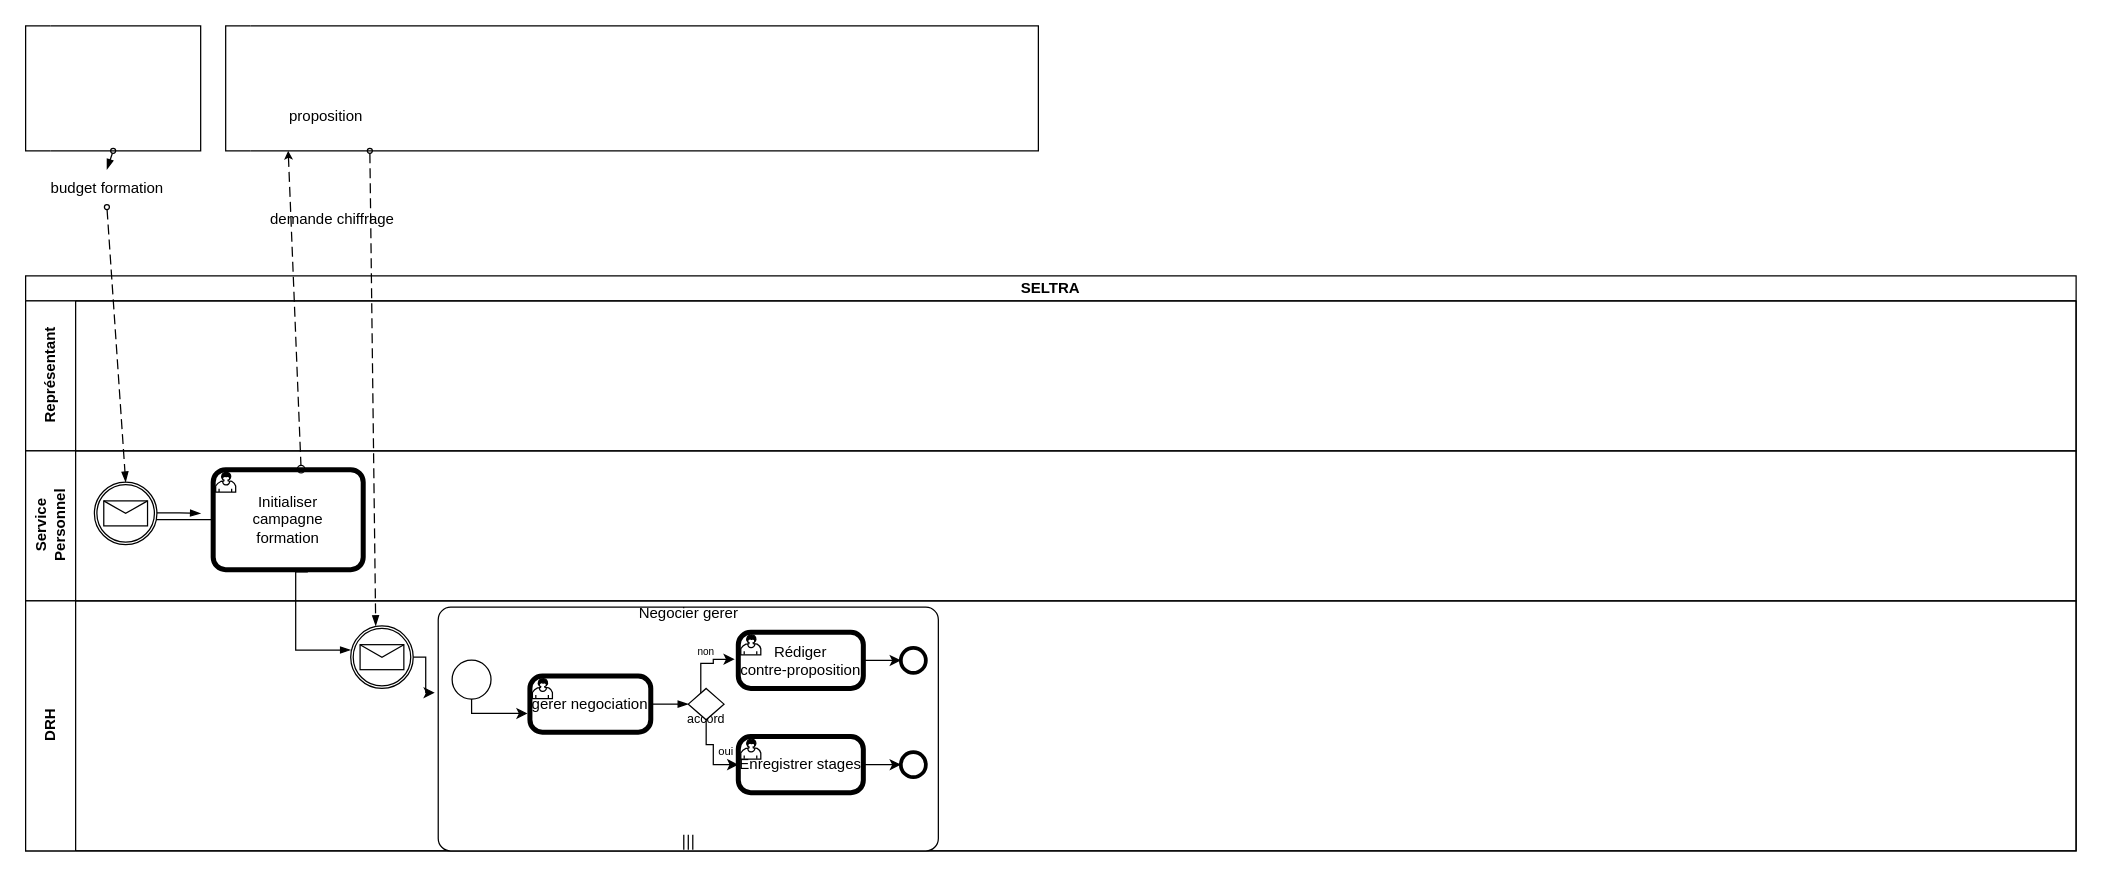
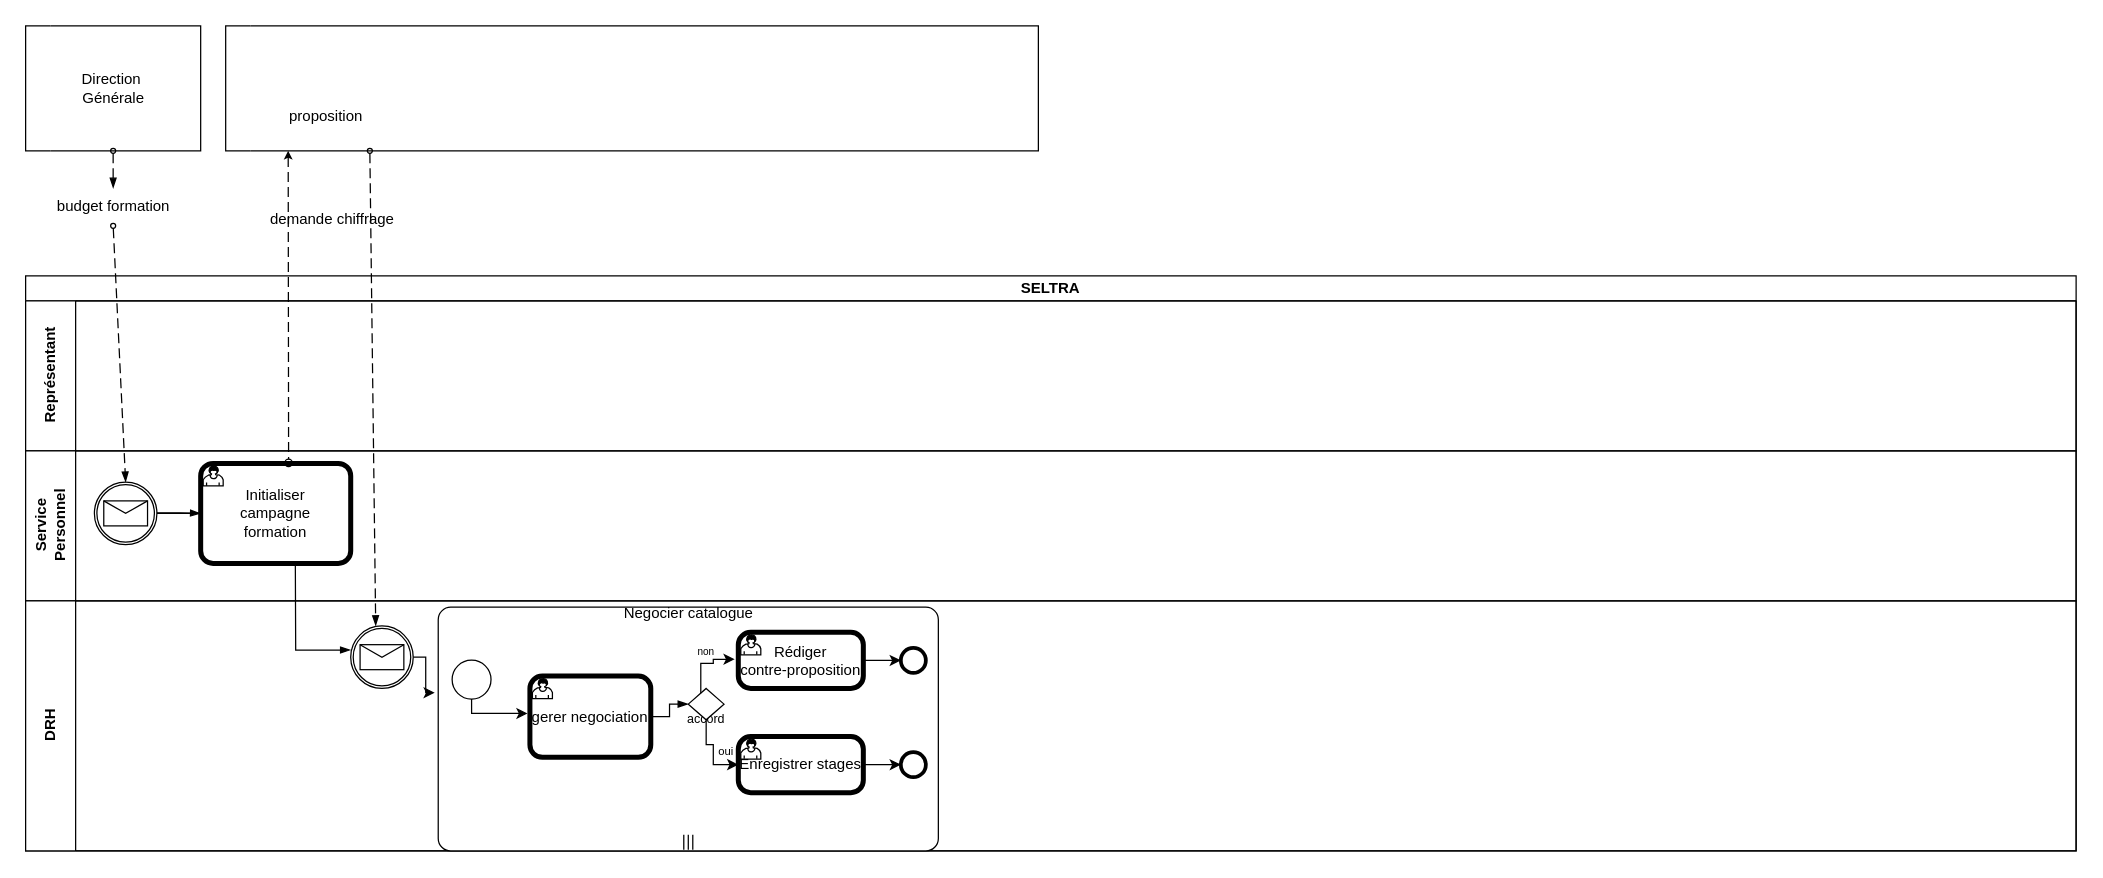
none -> (113, 88)
(107, 188) -> (113, 207)
(288, 519) -> (276, 513)
(689, 613) -> (689, 613)
(590, 704) -> (590, 716)
